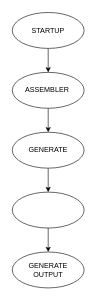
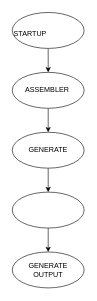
(48, 30) -> (30, 33)
